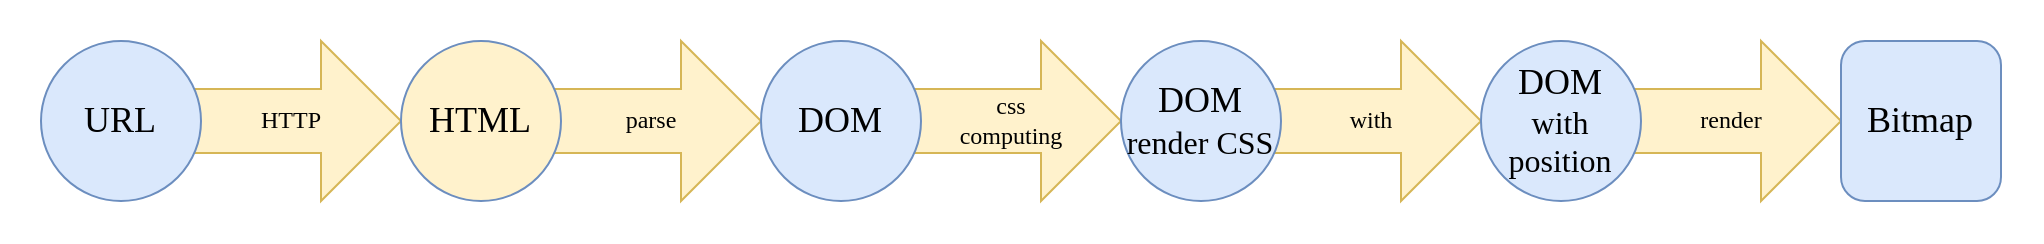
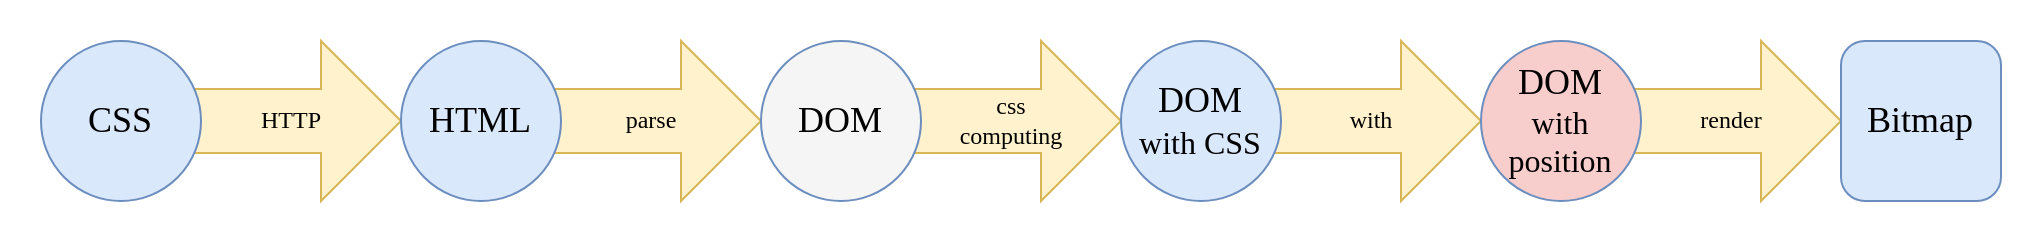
(121, 121) -> (121, 121)
(481, 121) -> (481, 121)
(841, 121) -> (841, 121)
(1201, 121) -> (1201, 121)
(1561, 121) -> (1561, 121)
